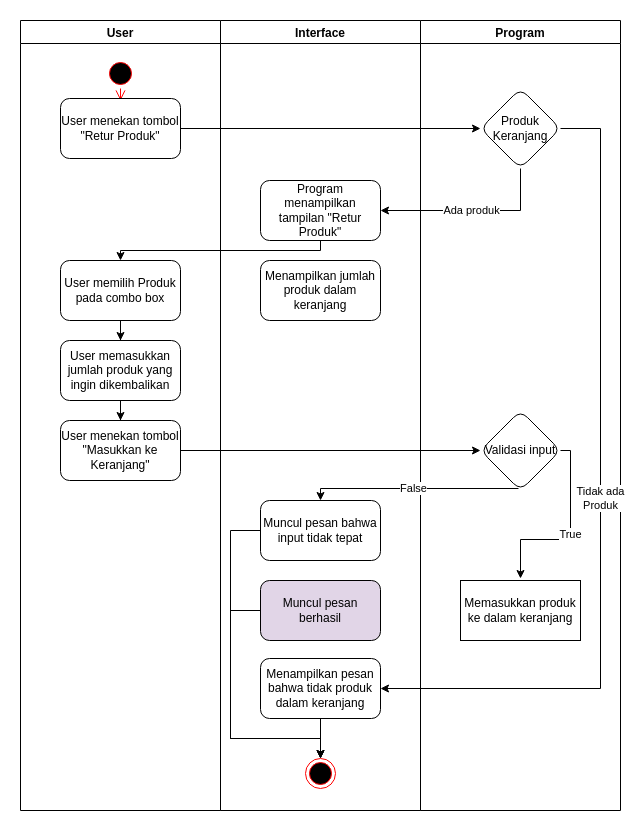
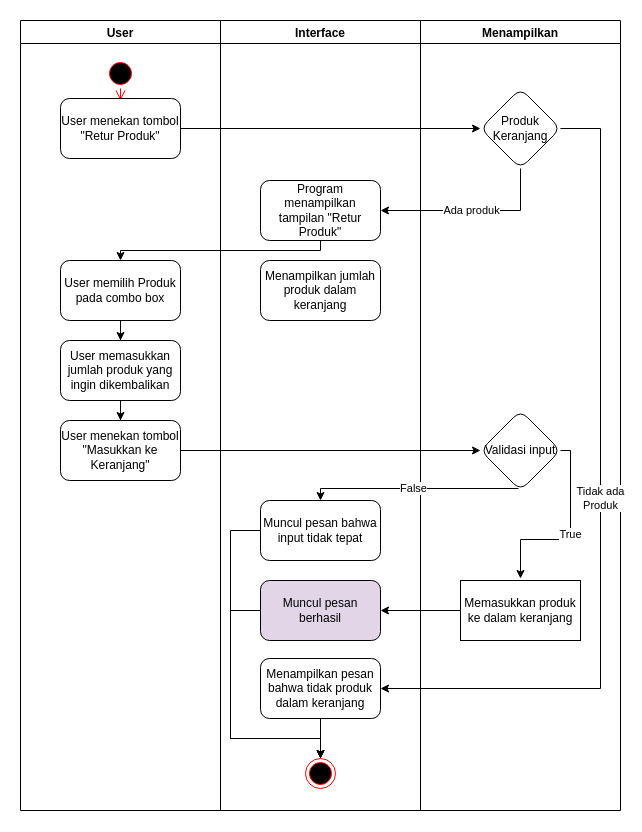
(520, 33) -> (520, 33)
none -> (424, 611)
